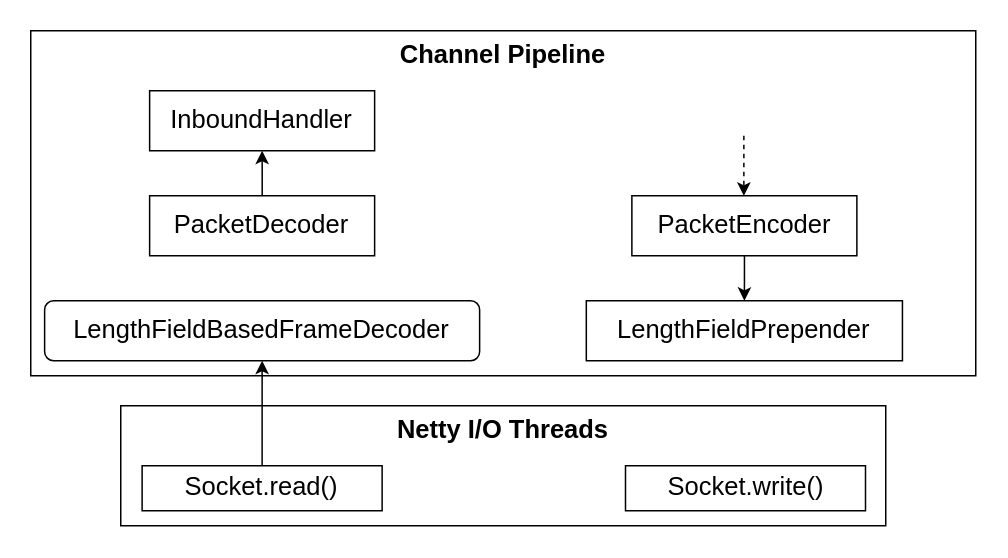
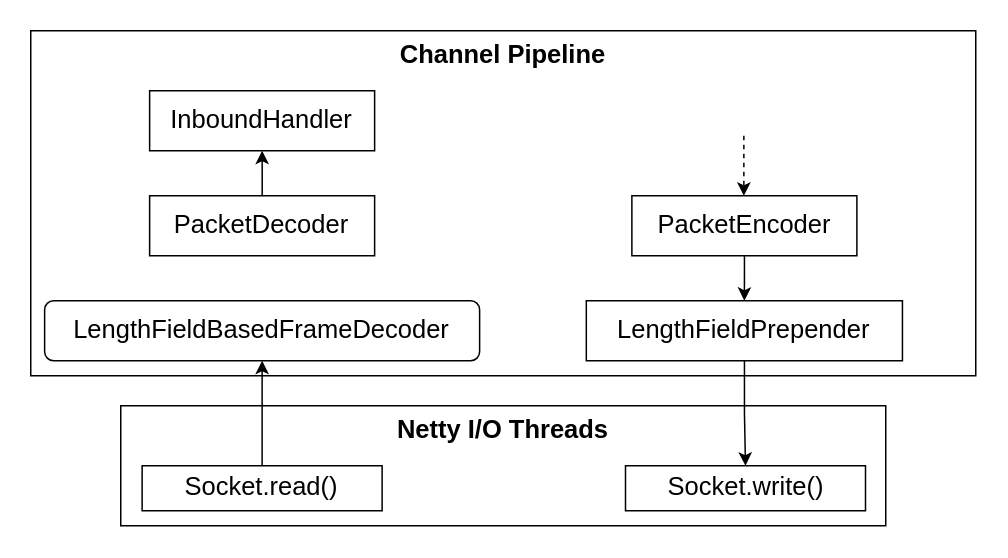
none -> (744, 408)
